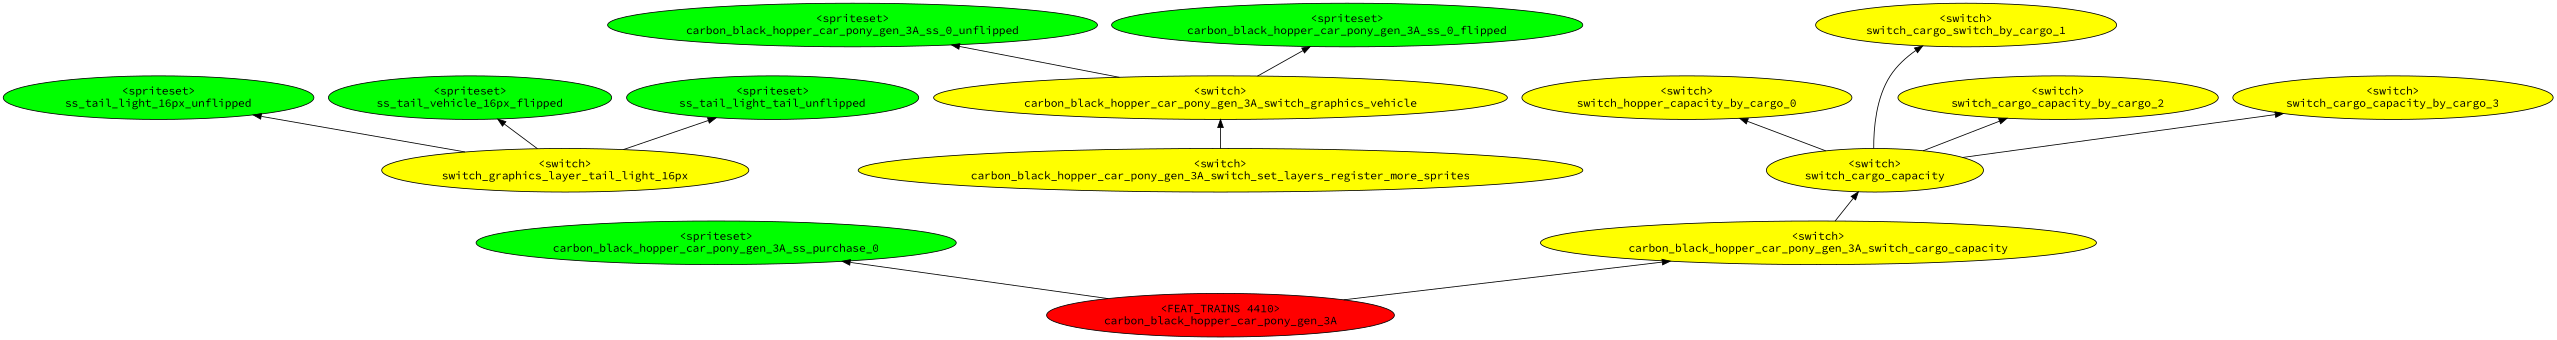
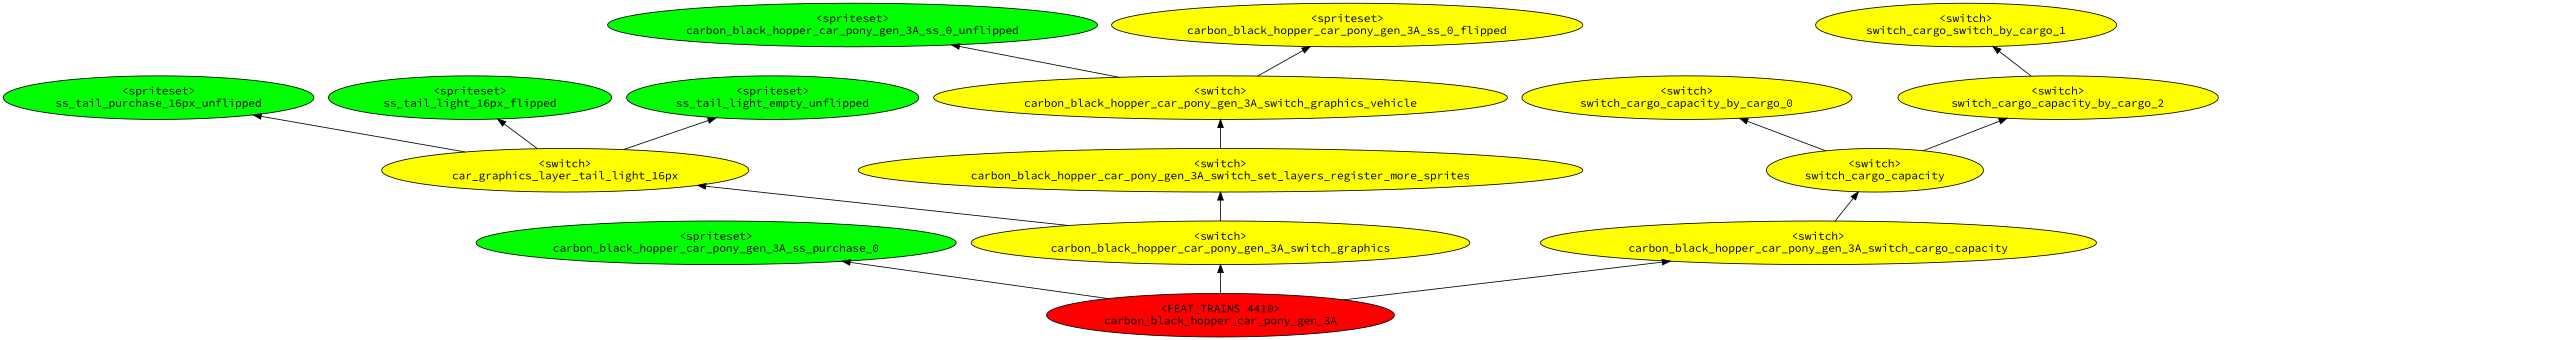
(1347, 25) -> (1347, 25)
(1882, 93) -> (2015, 64)
(159, 98) -> (159, 98)
(470, 98) -> (470, 98)
(773, 98) -> (773, 98)
(1687, 98) -> (1687, 98)
(2393, 98) -> none
(565, 170) -> (565, 170)
none -> (1221, 243)
